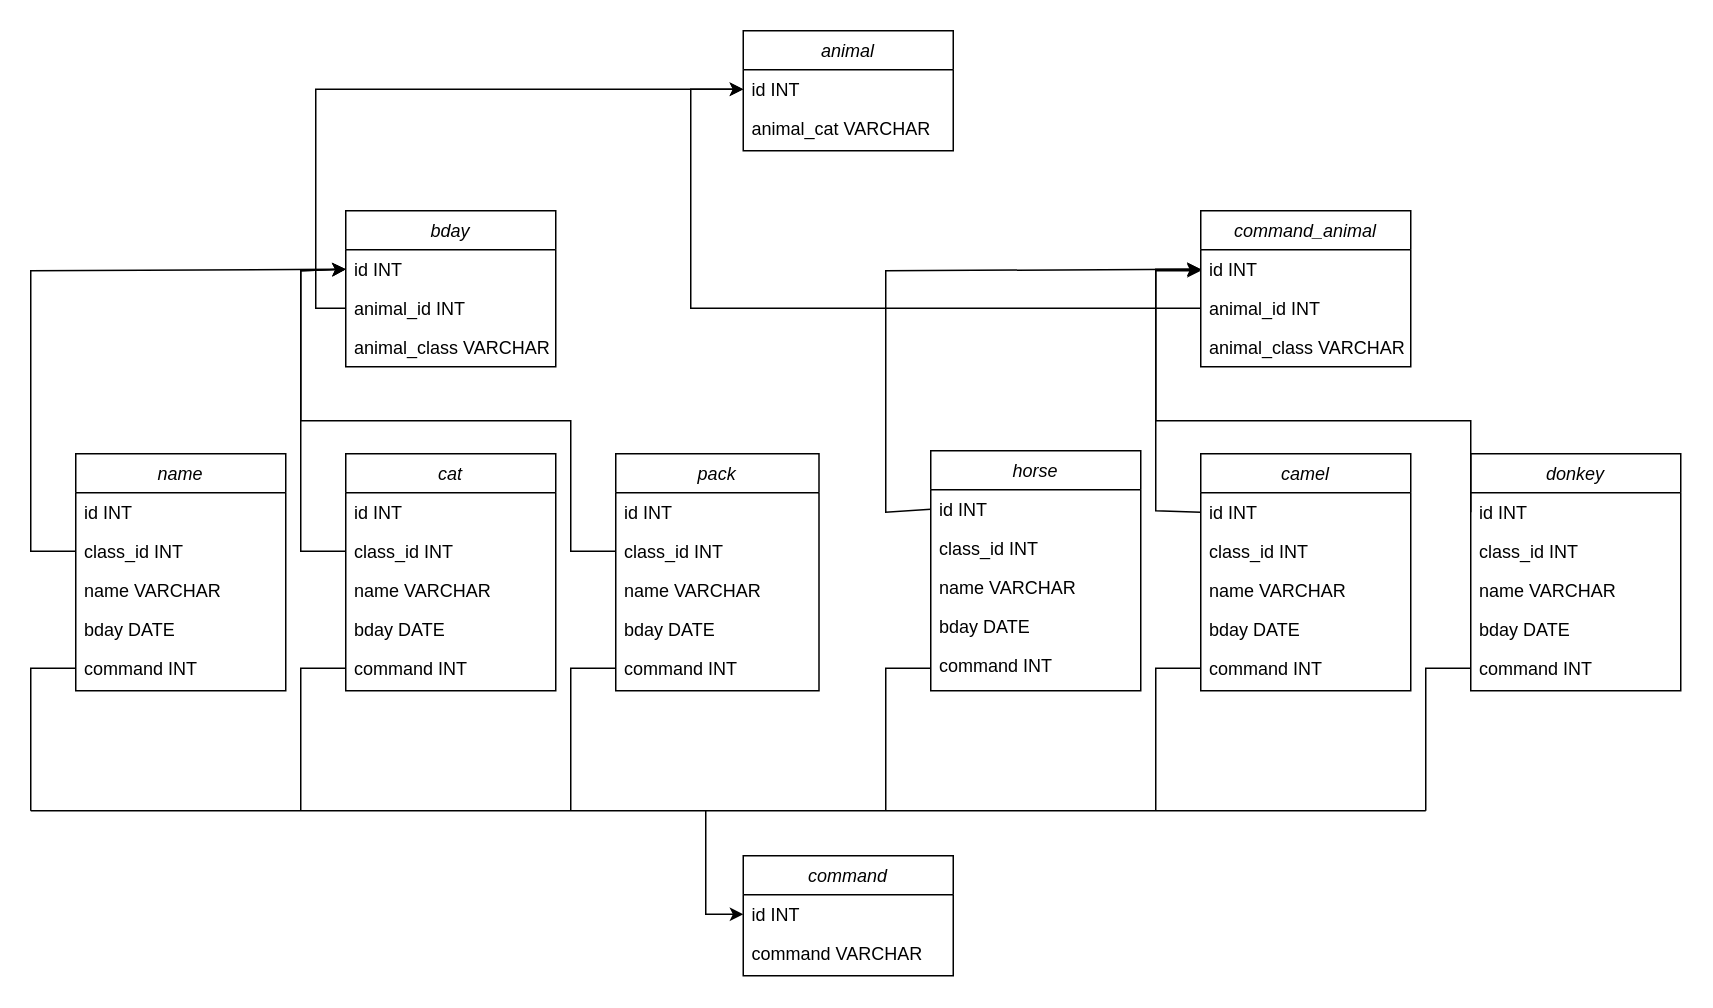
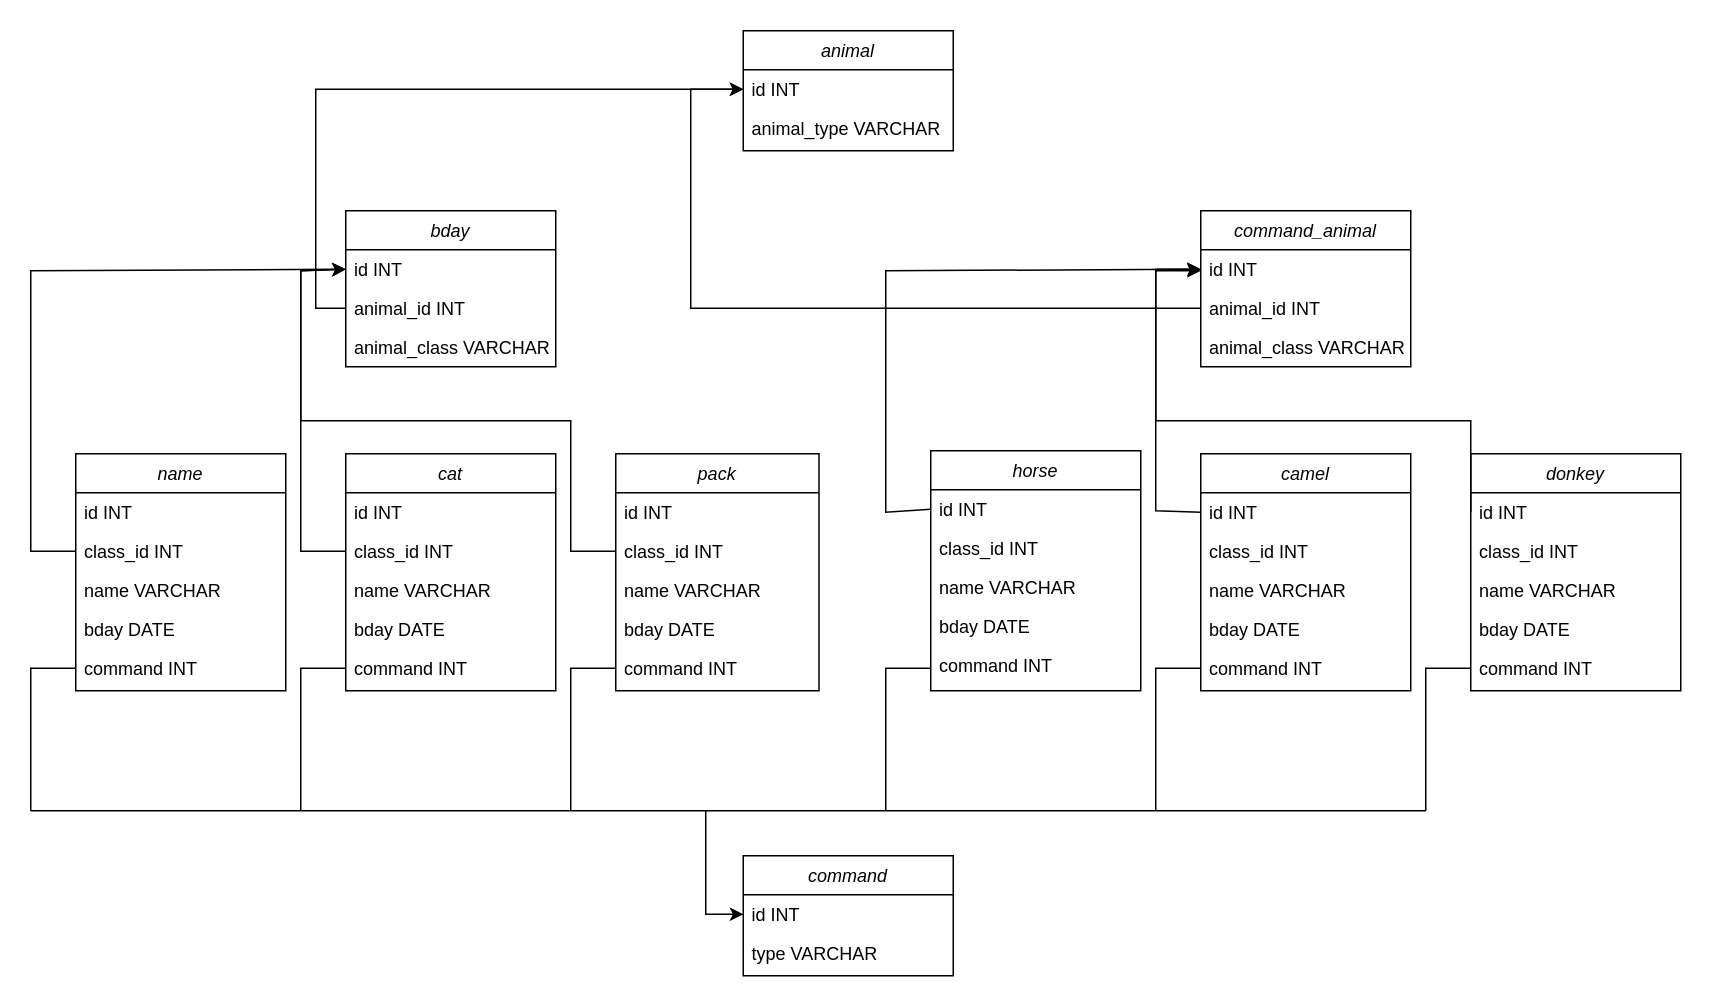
(835, 129) -> (840, 129)
(825, 954) -> (810, 954)
